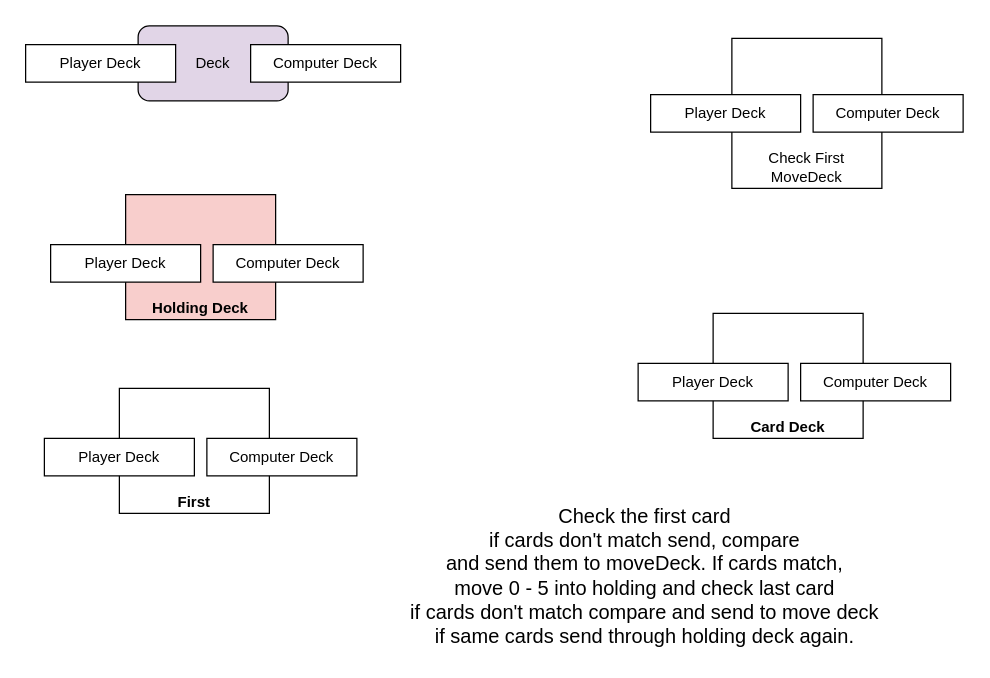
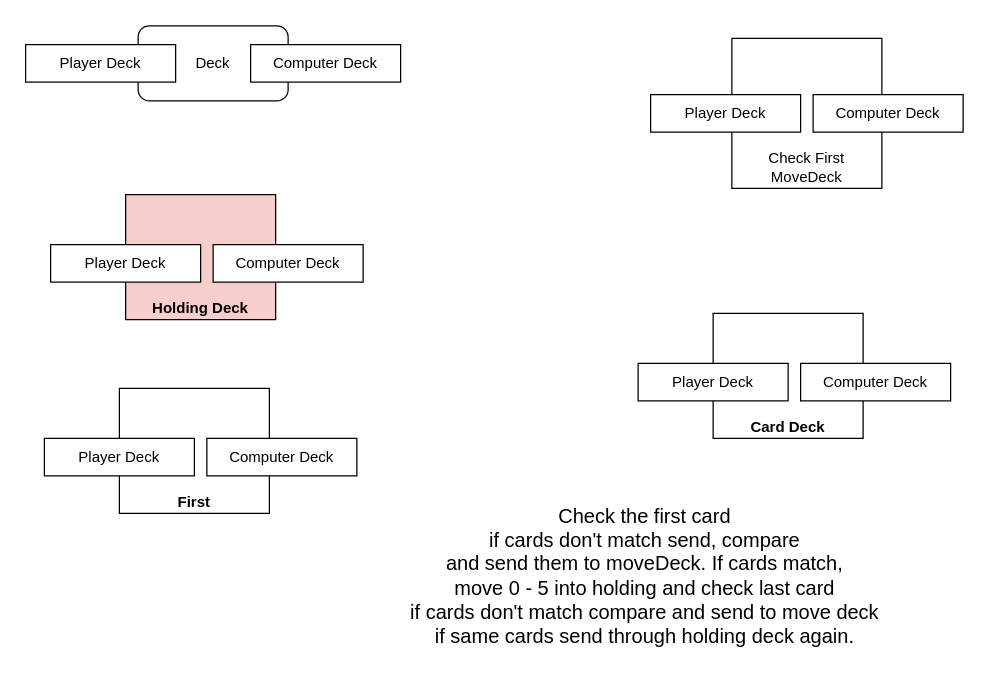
(213, 63) -> (213, 63)
